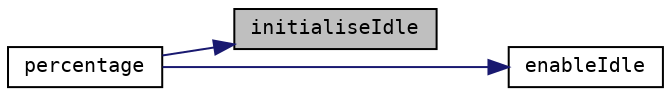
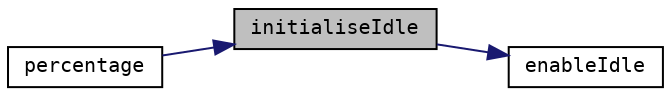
(325, 67) -> (463, 48)
